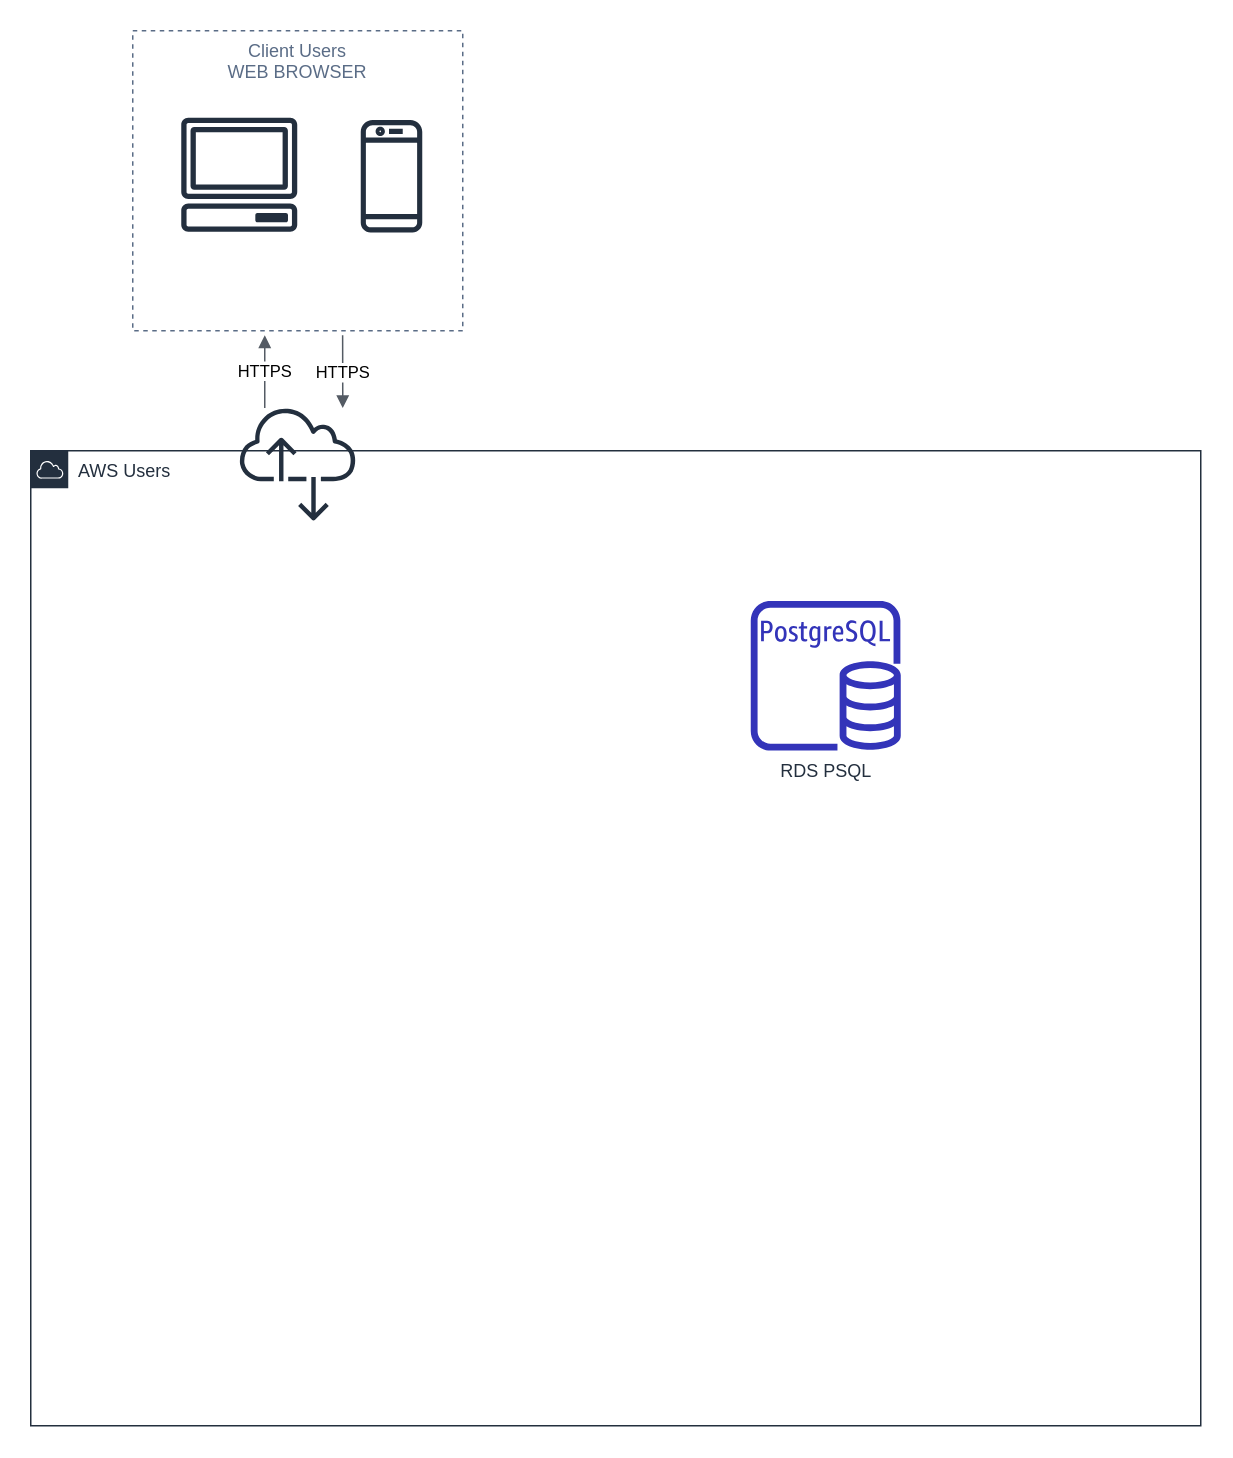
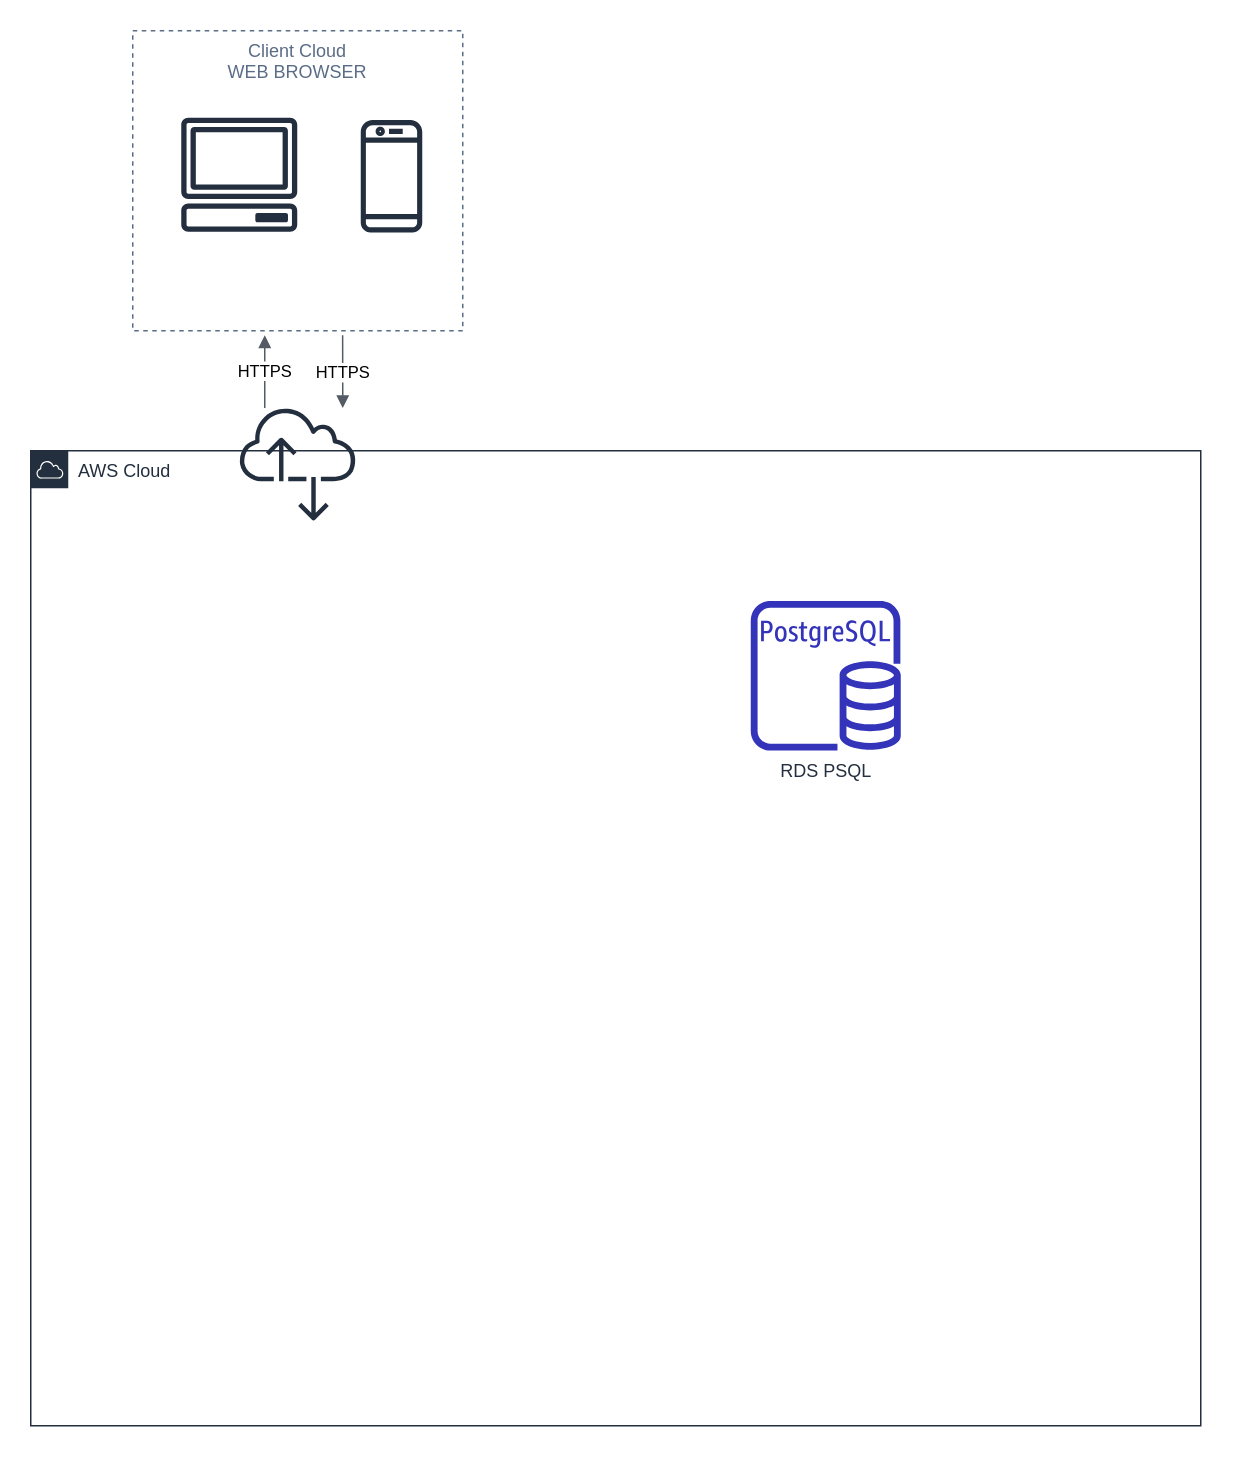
(297, 51) -> (297, 51)
(122, 472) -> (119, 472)
